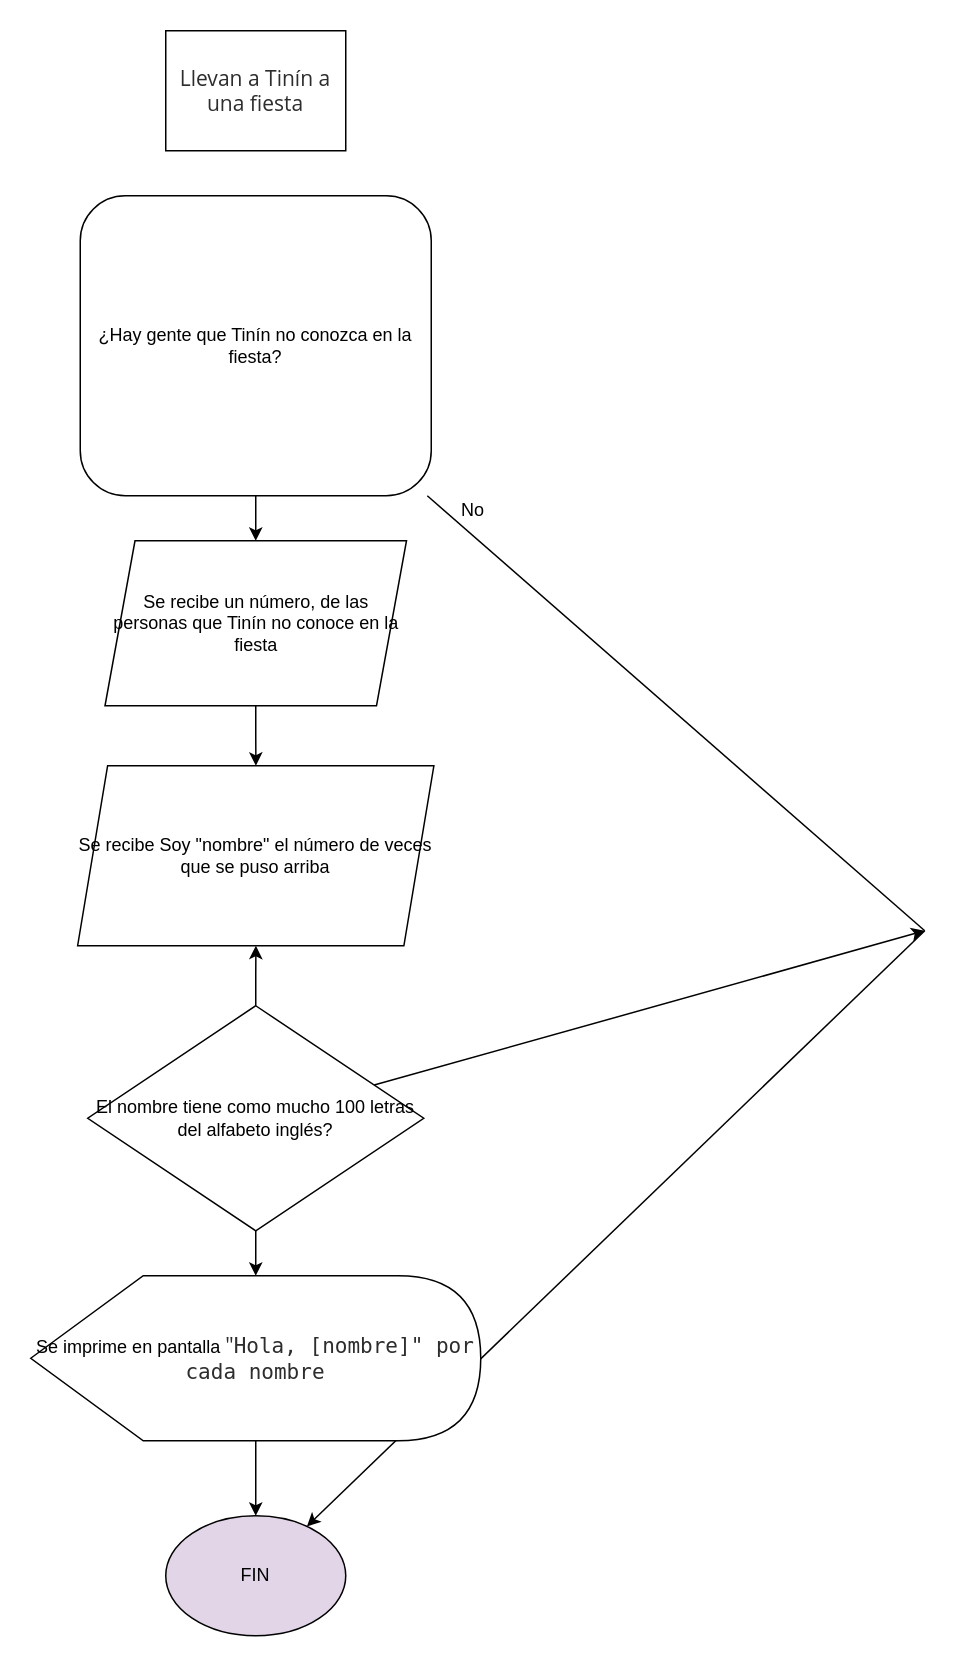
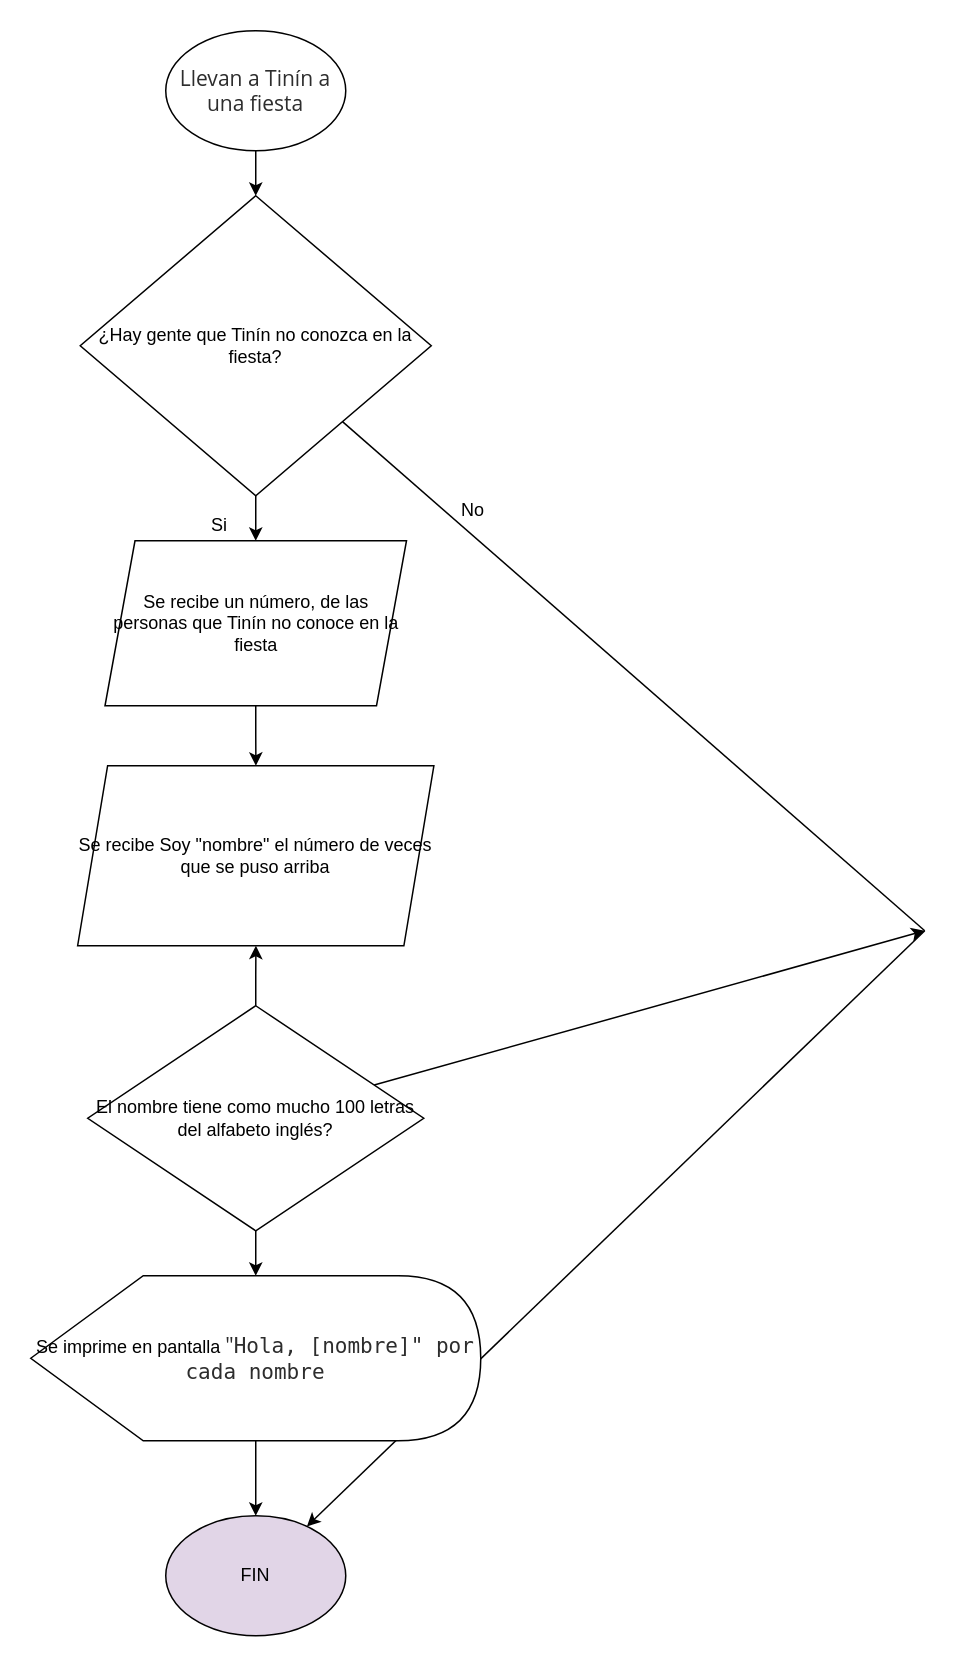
(256, 91) -> (256, 91)
none -> (256, 179)
(256, 346) -> (256, 346)
none -> (220, 526)
